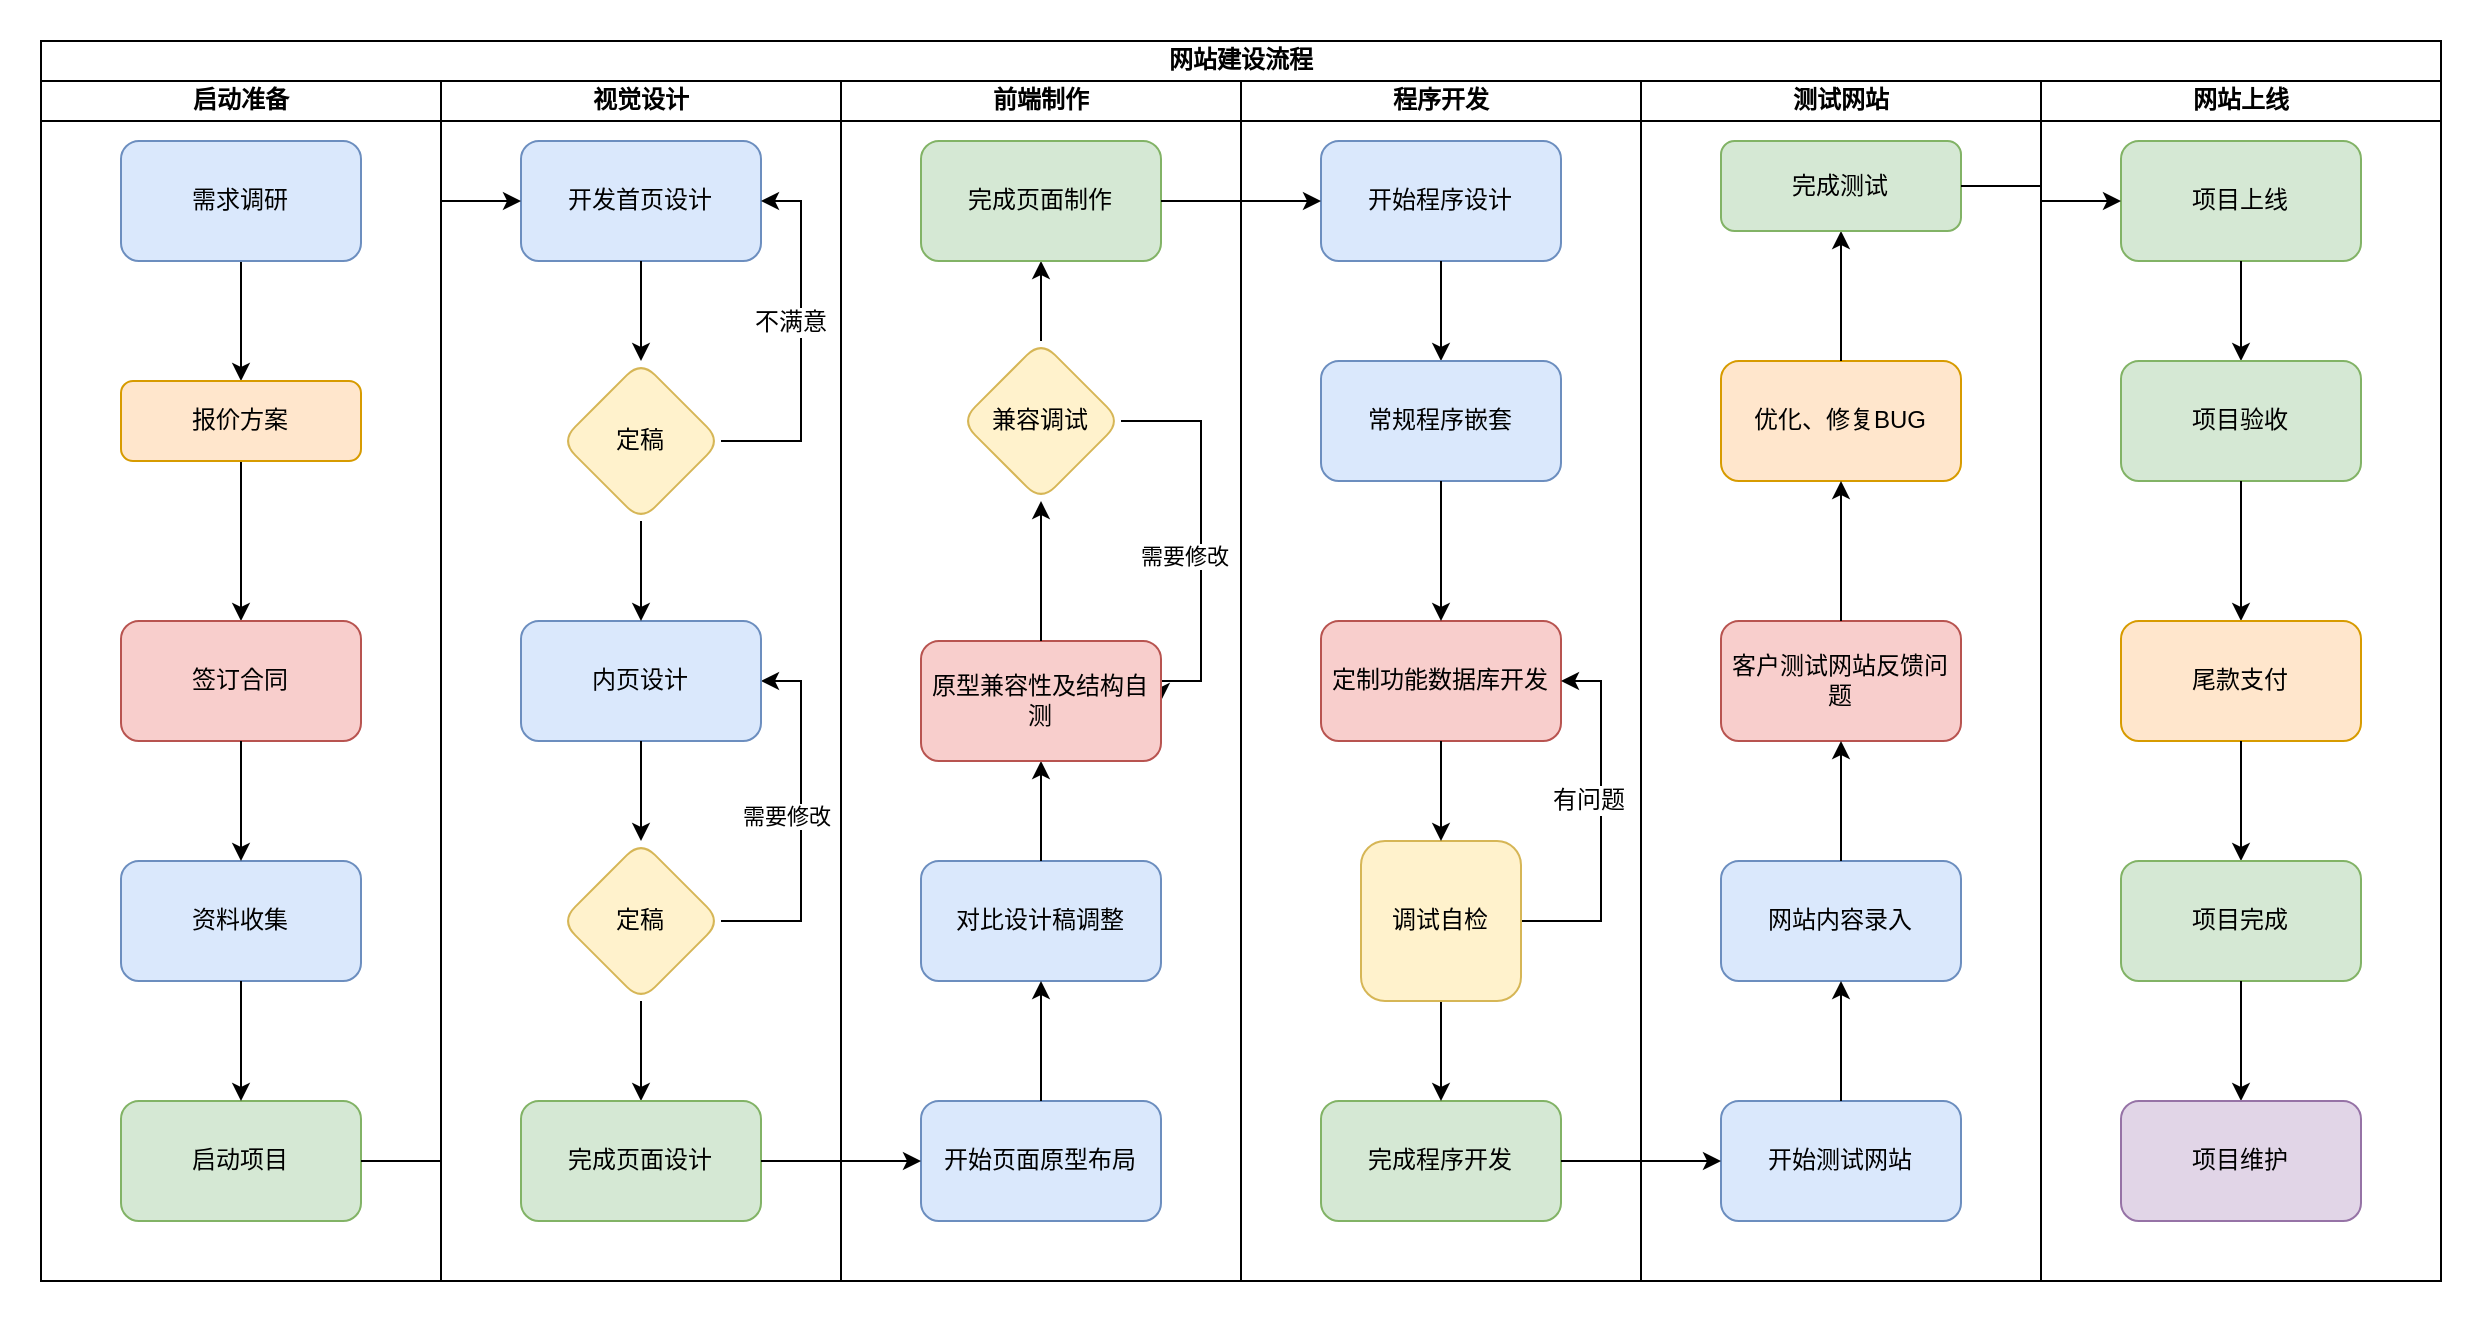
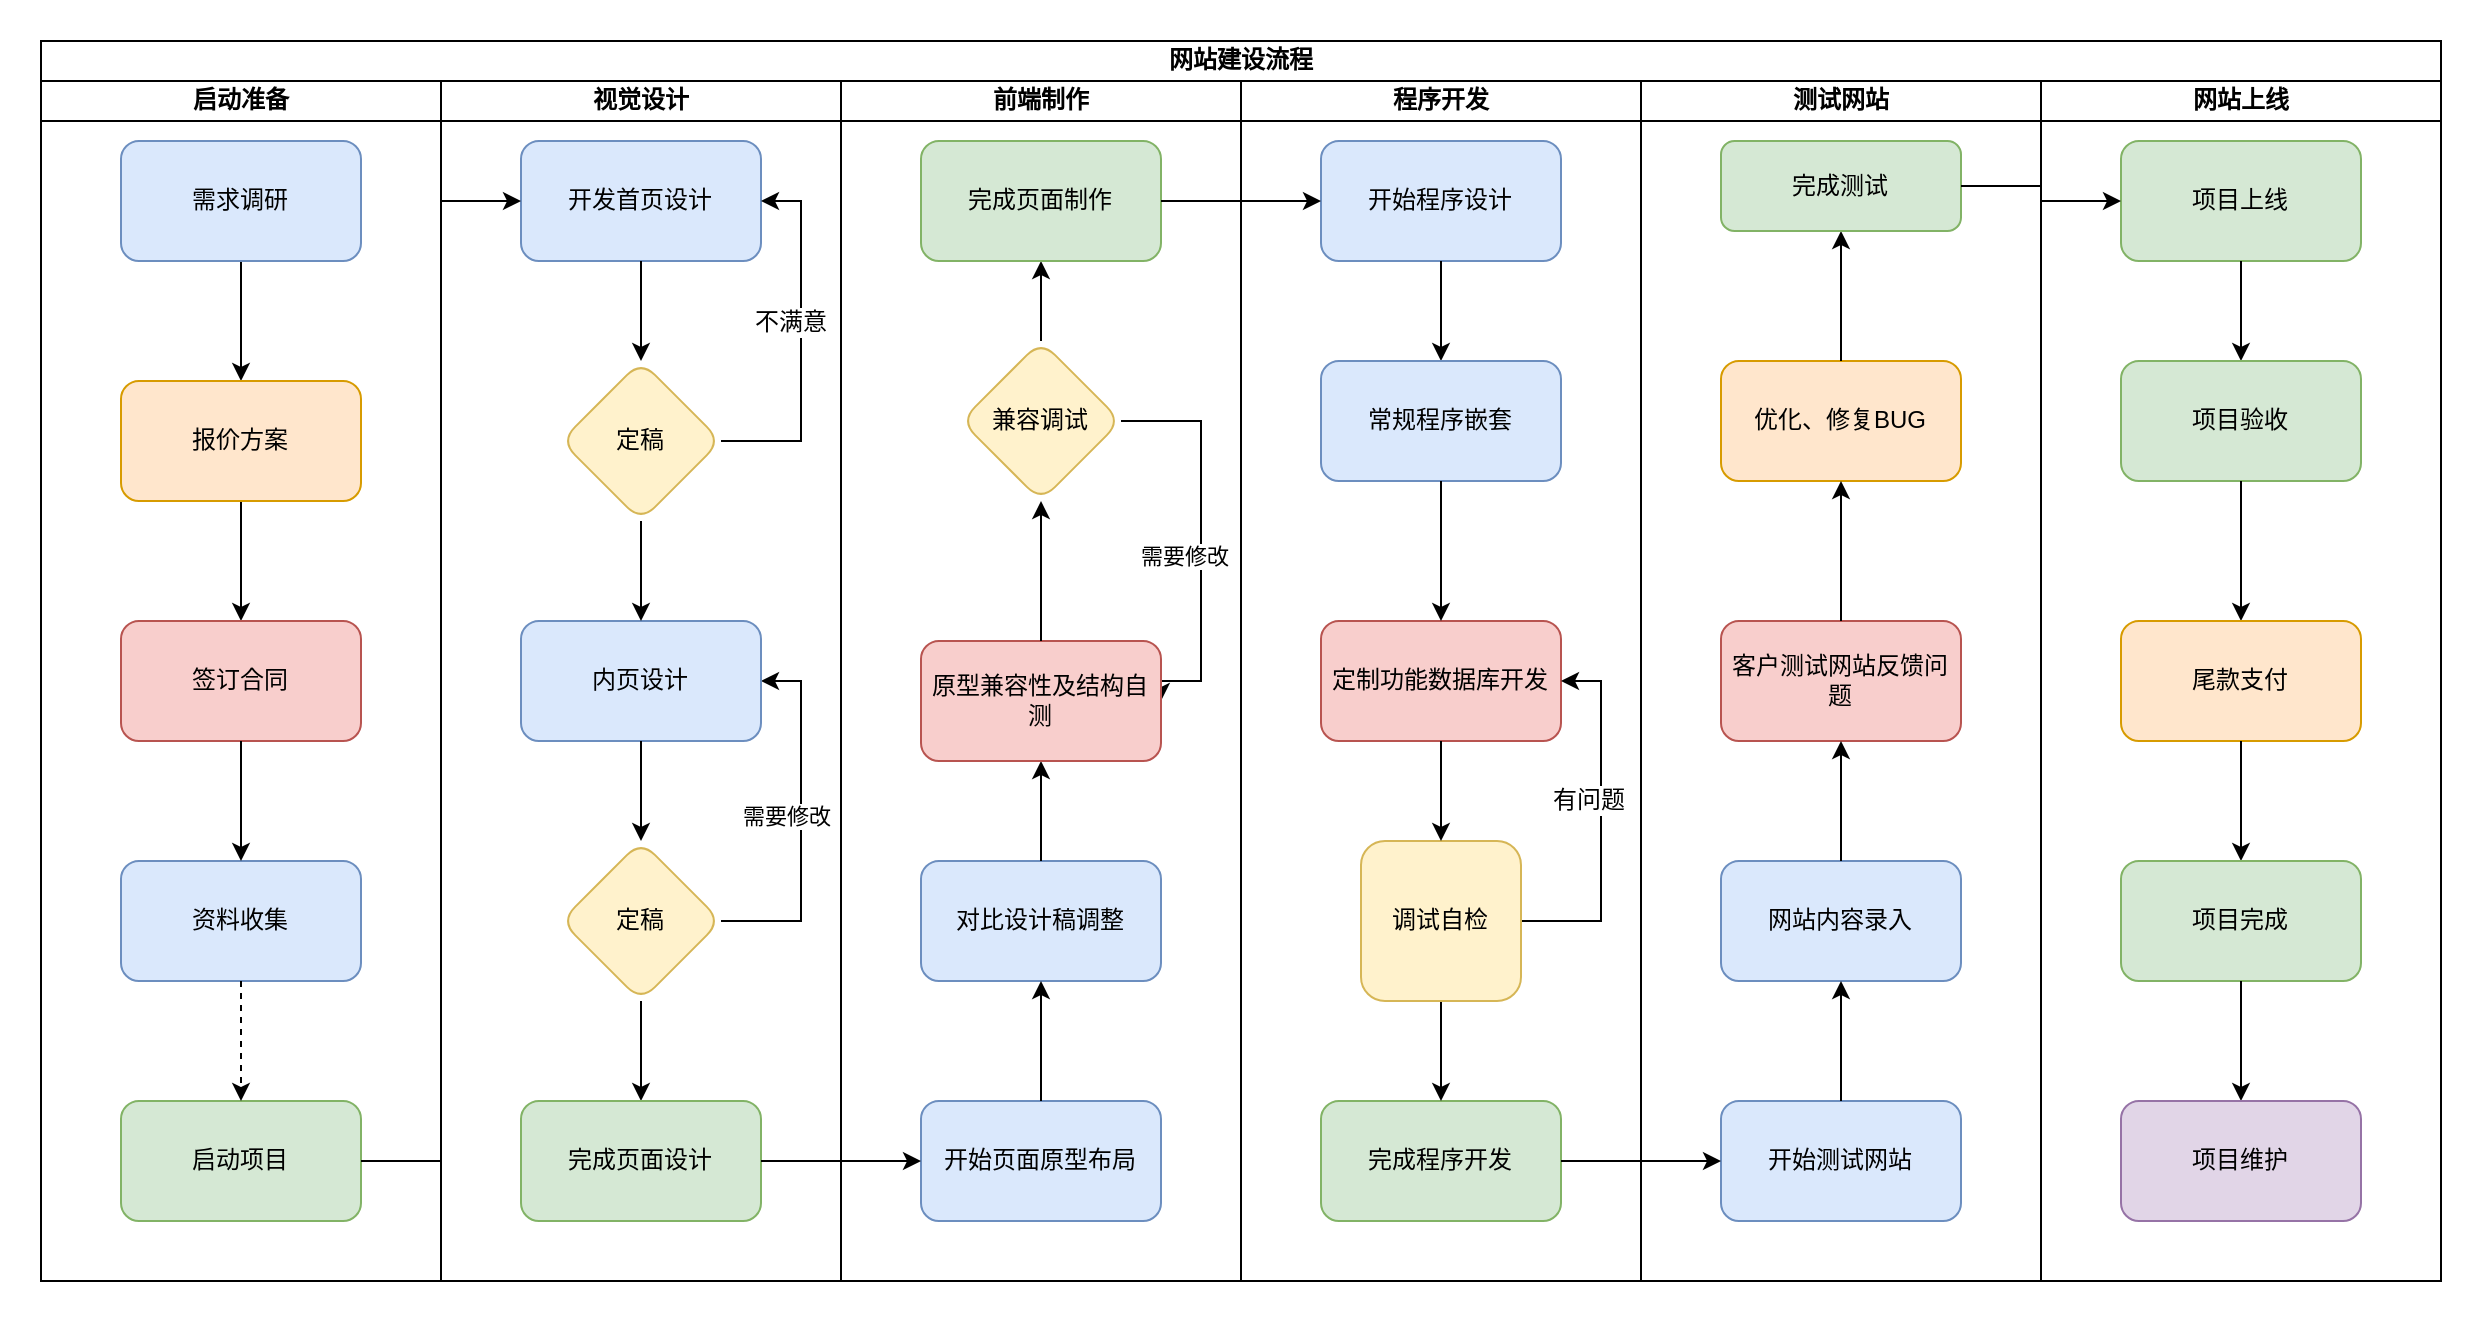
(241, 421) -> (241, 441)
(241, 1036) -> (241, 1036)
